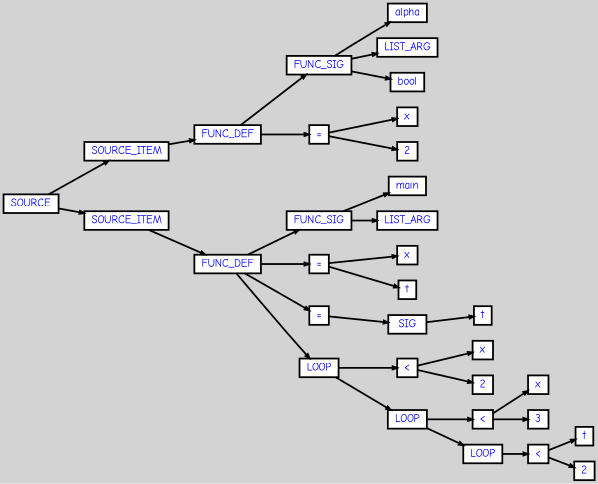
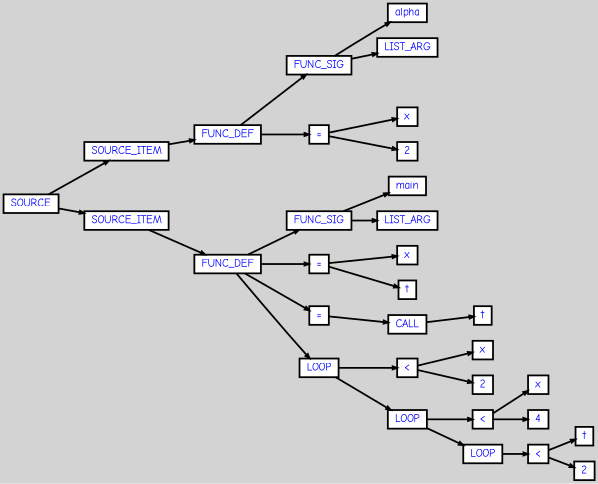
(407, 82) -> none
(407, 324) -> (407, 324)
(538, 419) -> (538, 419)
